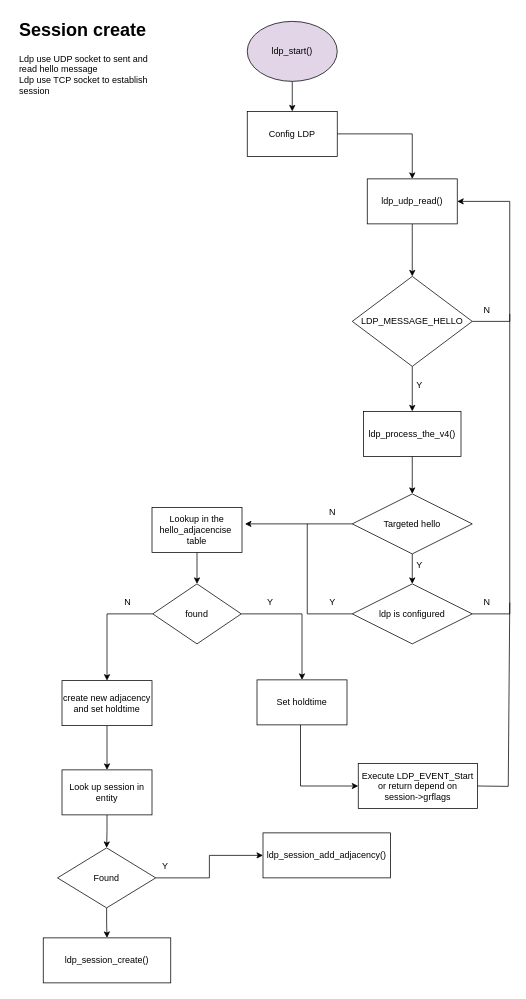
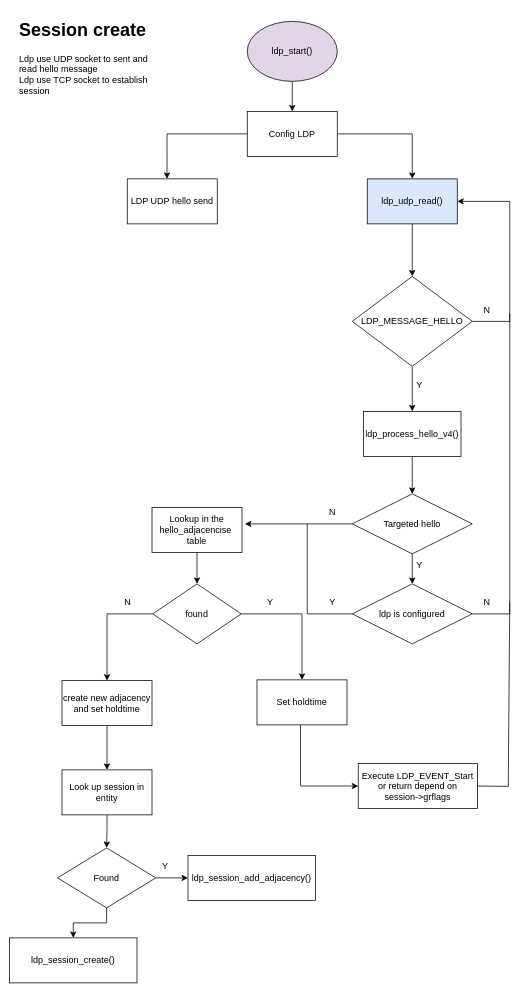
none -> (167, 134)
none -> (172, 201)
(412, 201) -> (412, 201)
(412, 434) -> (412, 434)
(327, 855) -> (252, 878)
(107, 960) -> (73, 960)
